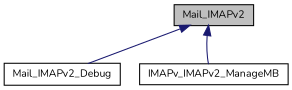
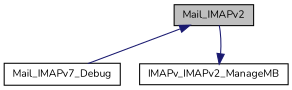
(207, 50) -> (221, 39)
(62, 74) -> (62, 74)
